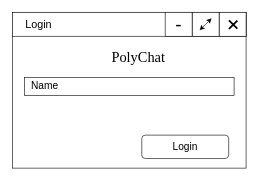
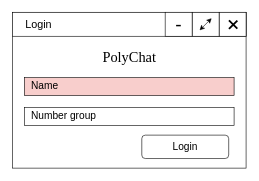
(138, 57) -> (129, 57)
(129, 87) -> (129, 87)
none -> (129, 117)
